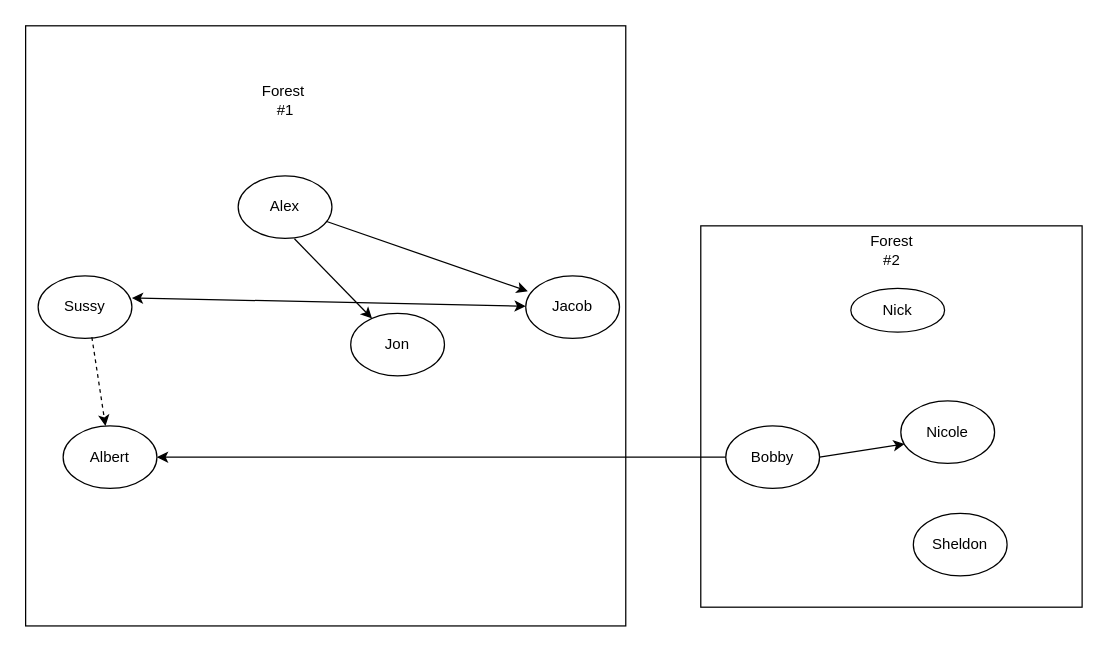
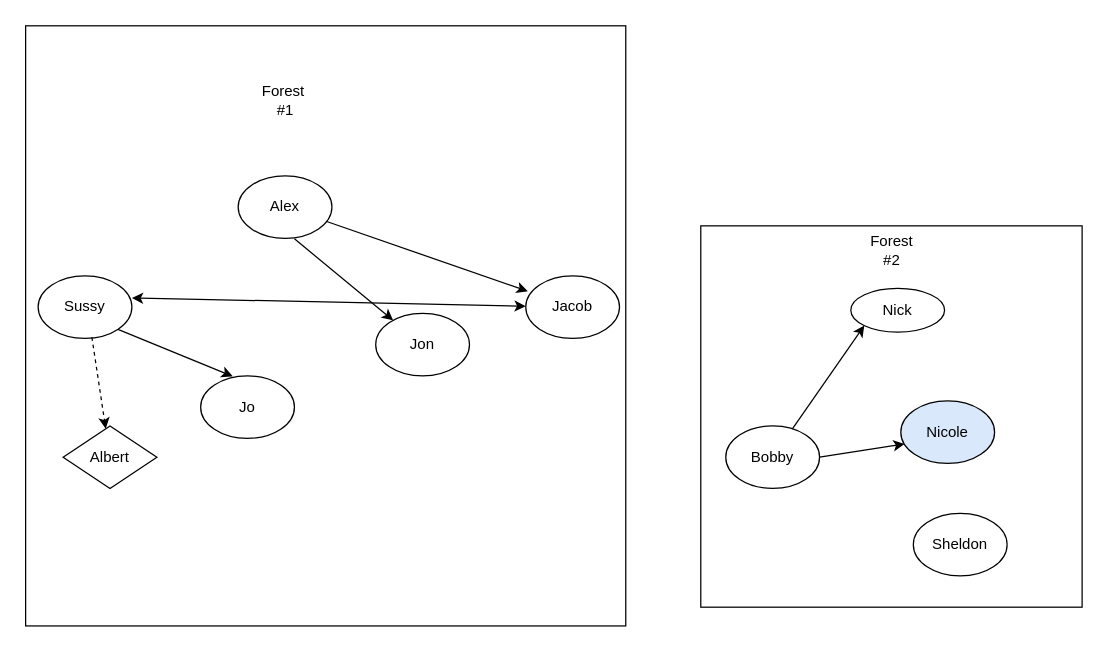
(398, 344) -> (423, 344)
none -> (172, 351)
none -> (248, 407)
(948, 432) -> (948, 432)
(110, 457) -> (110, 457)
(445, 457) -> (826, 381)
